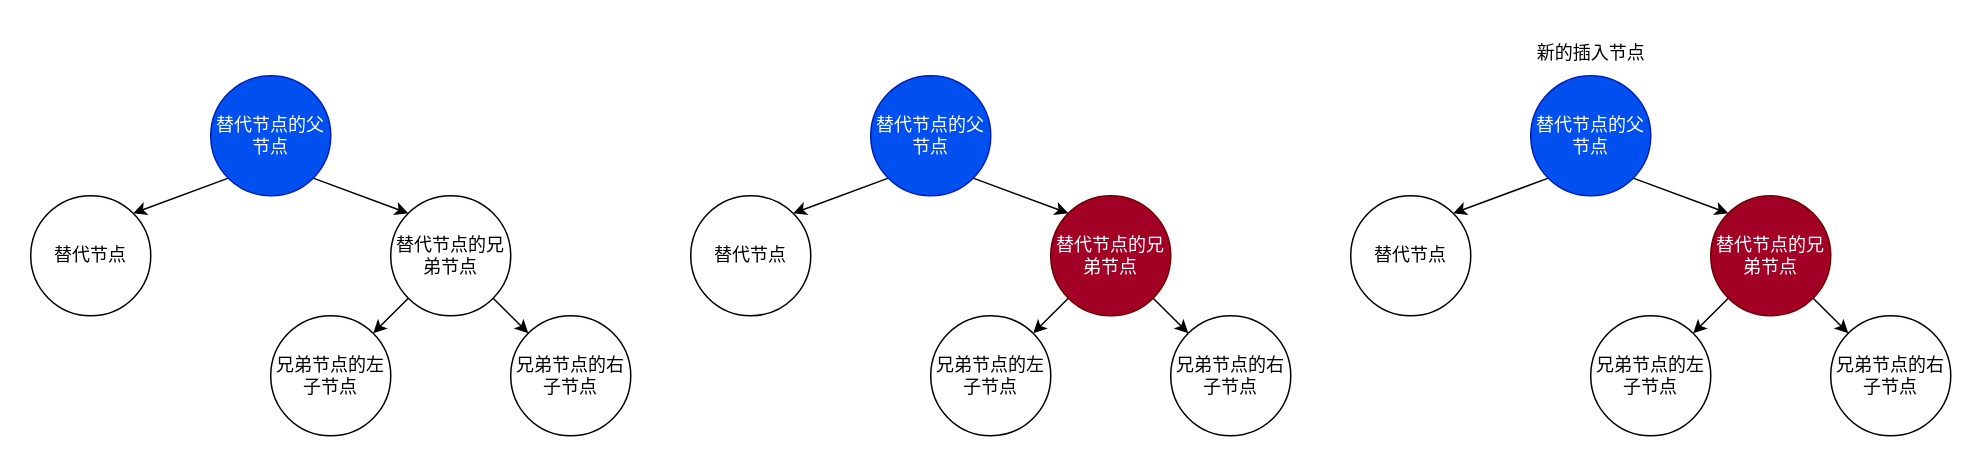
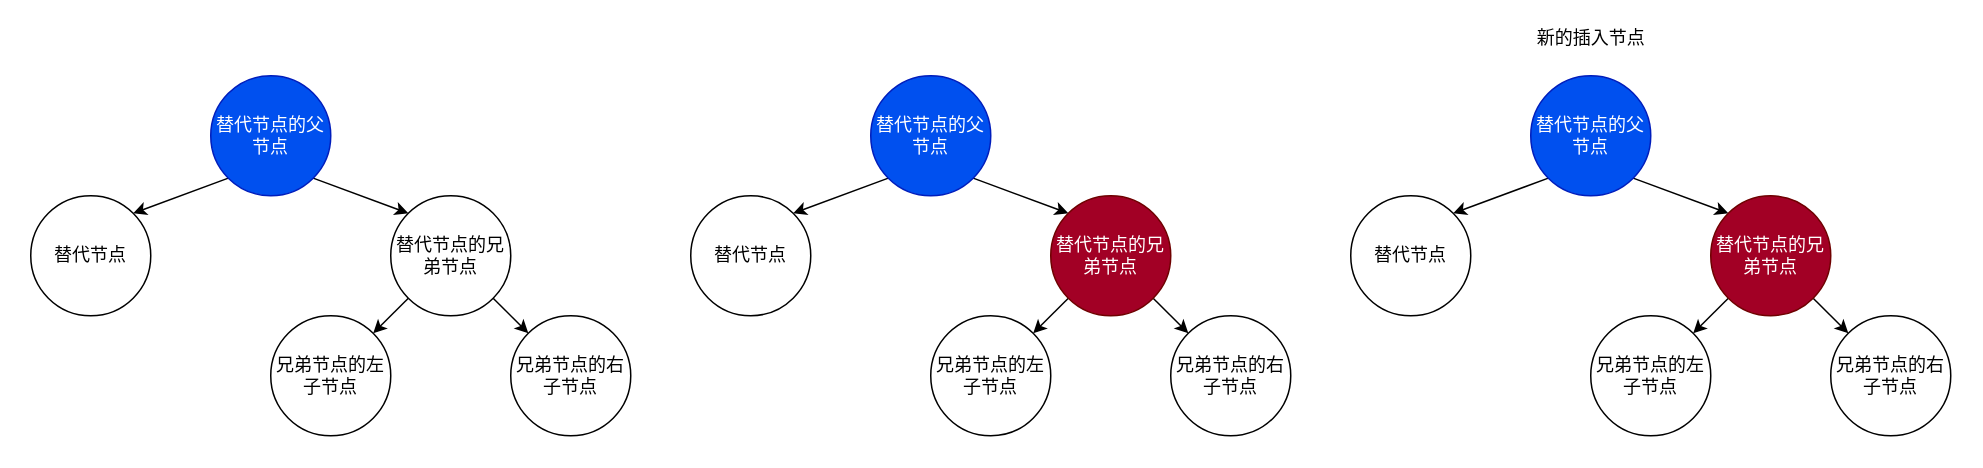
(1591, 53) -> (1591, 38)
